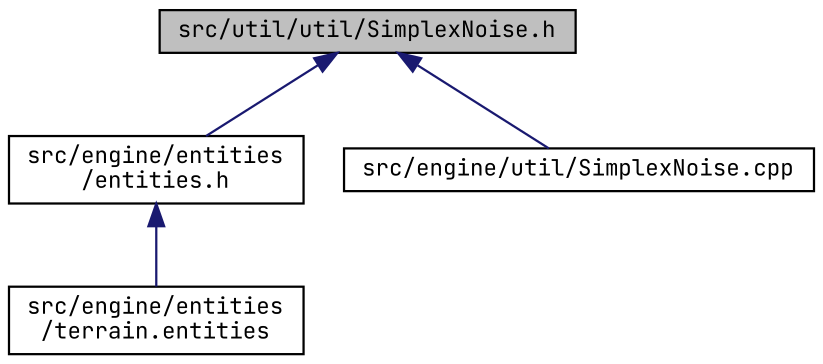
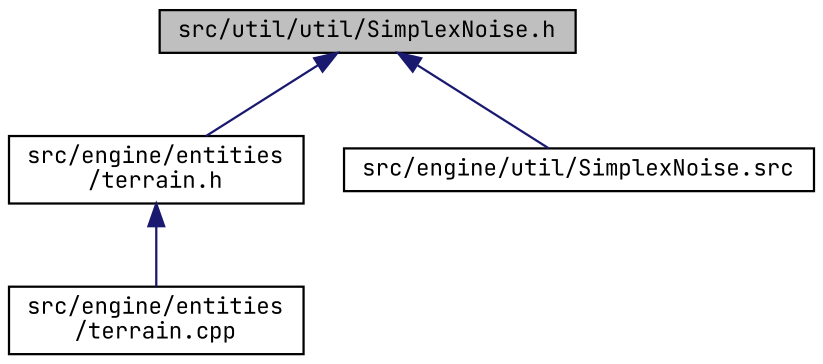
(156, 170) -> (156, 170)
(579, 170) -> (579, 170)
(156, 320) -> (156, 320)
